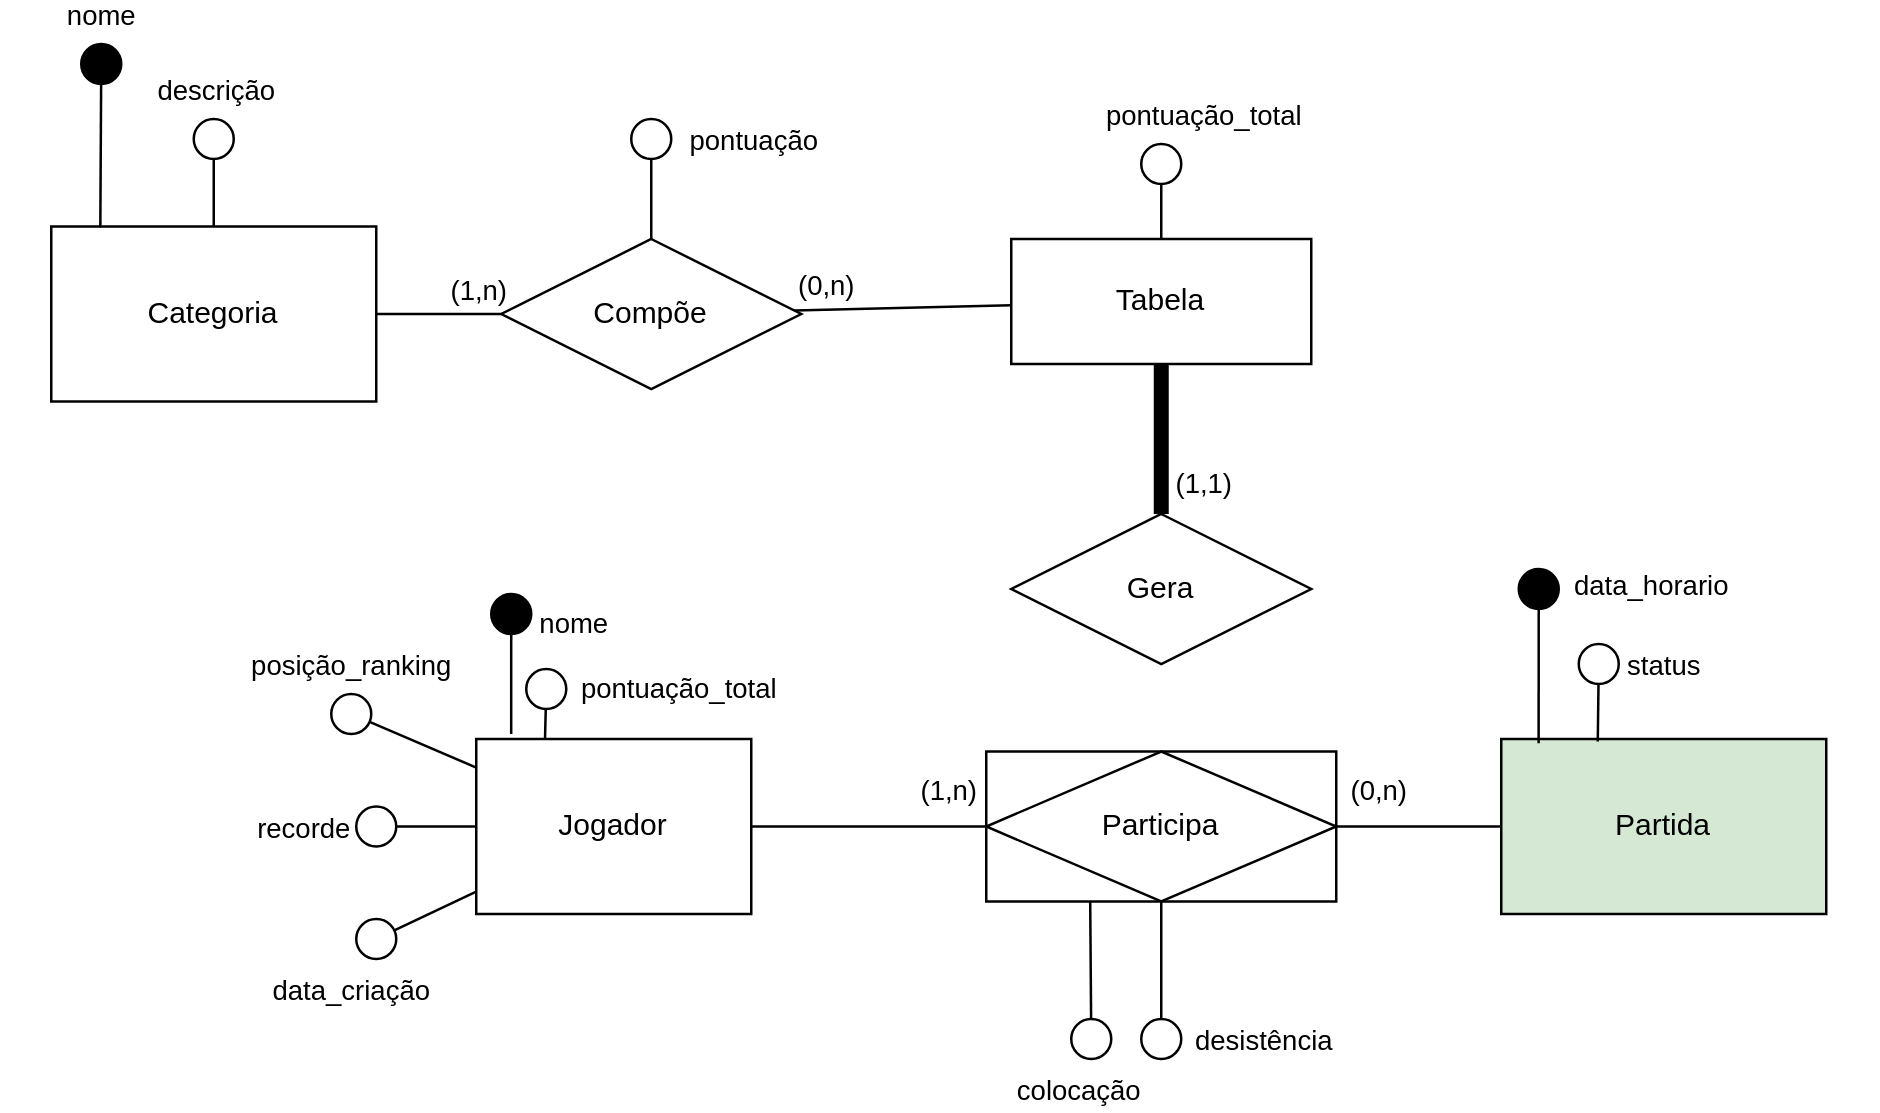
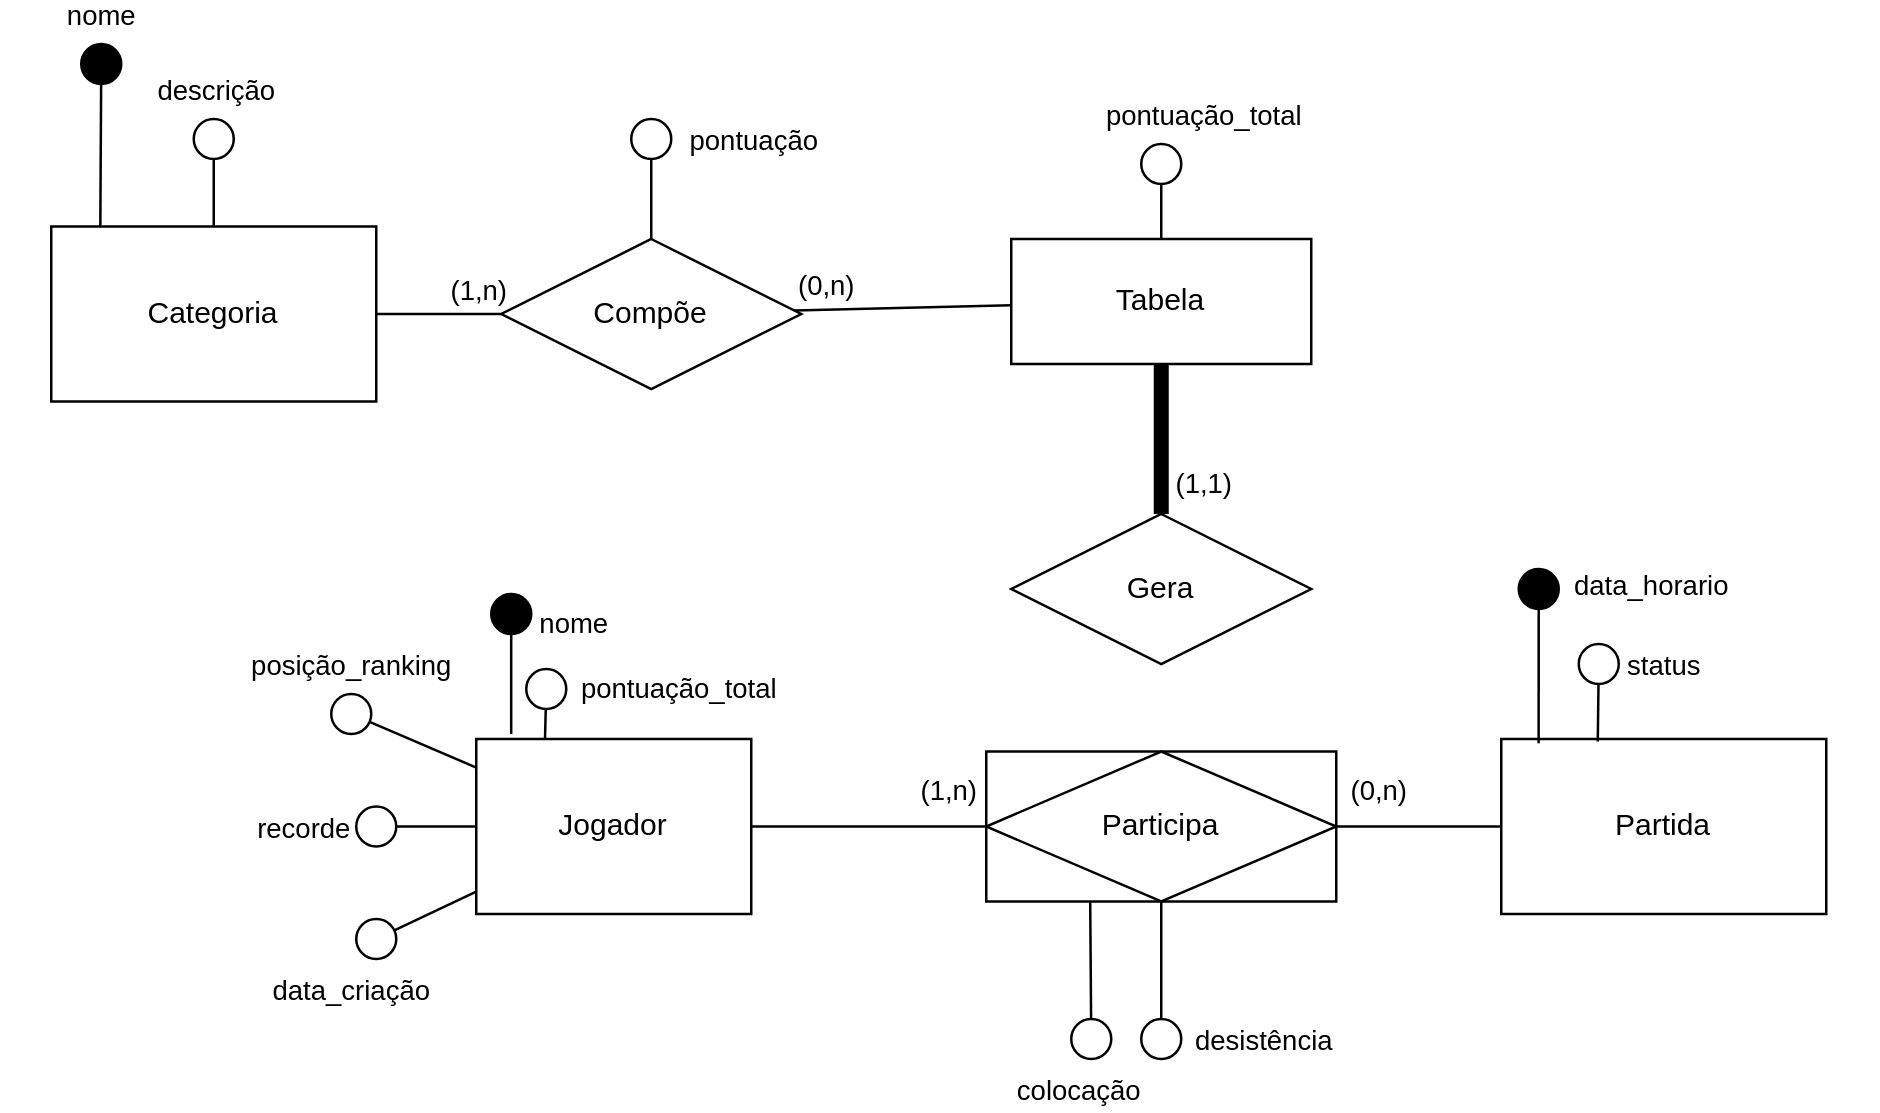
(1664, 826) -> (1664, 826)
